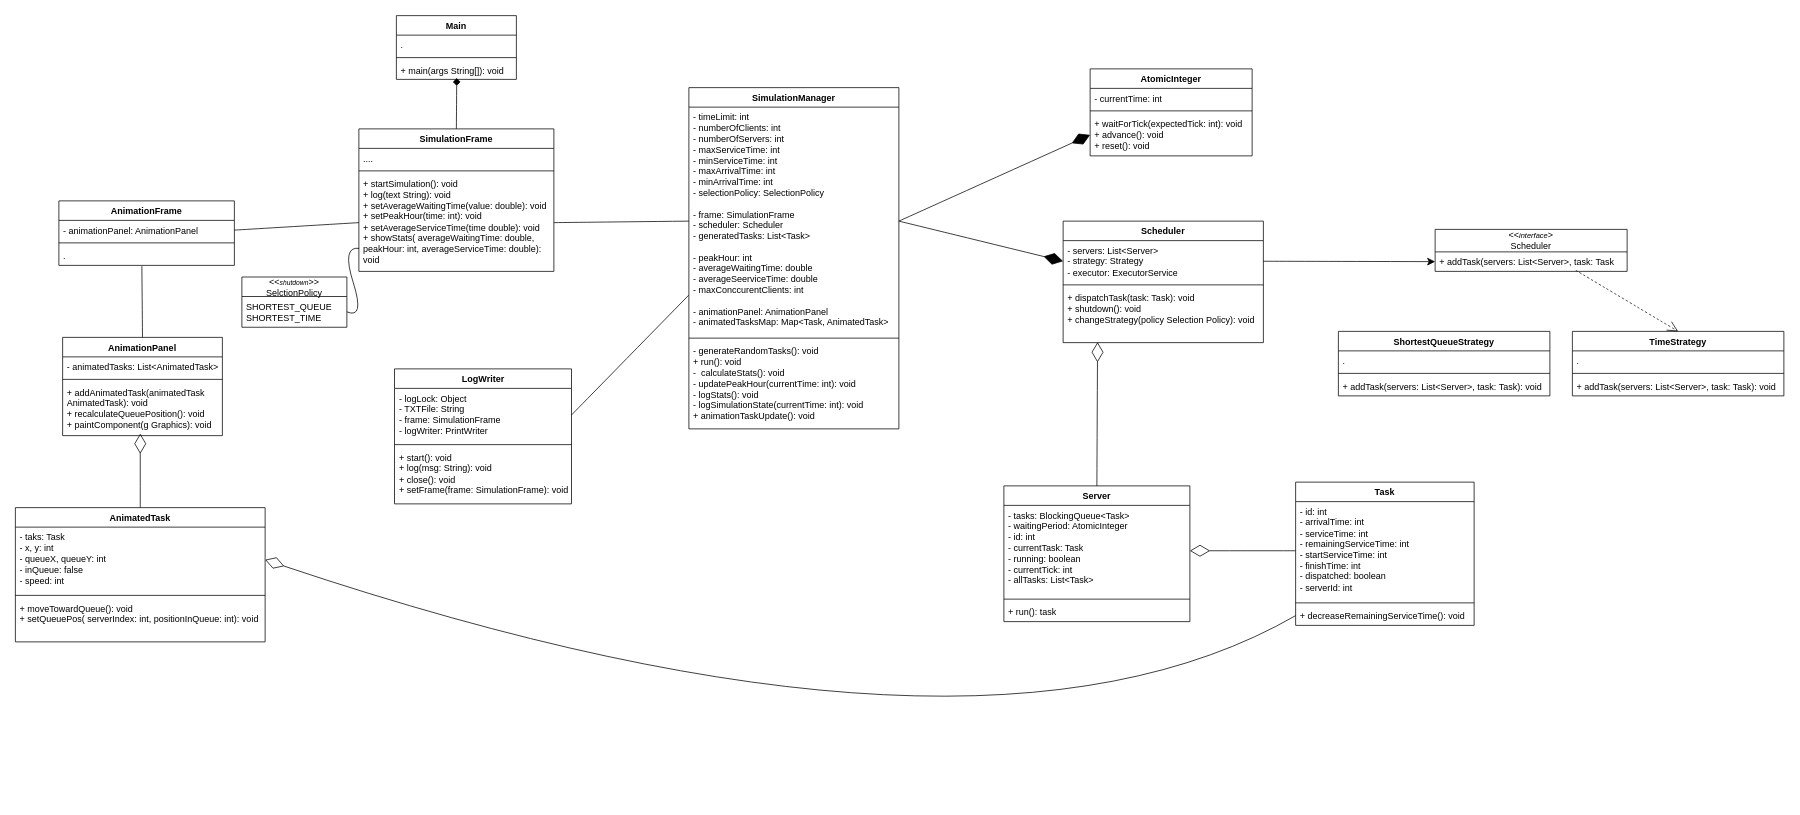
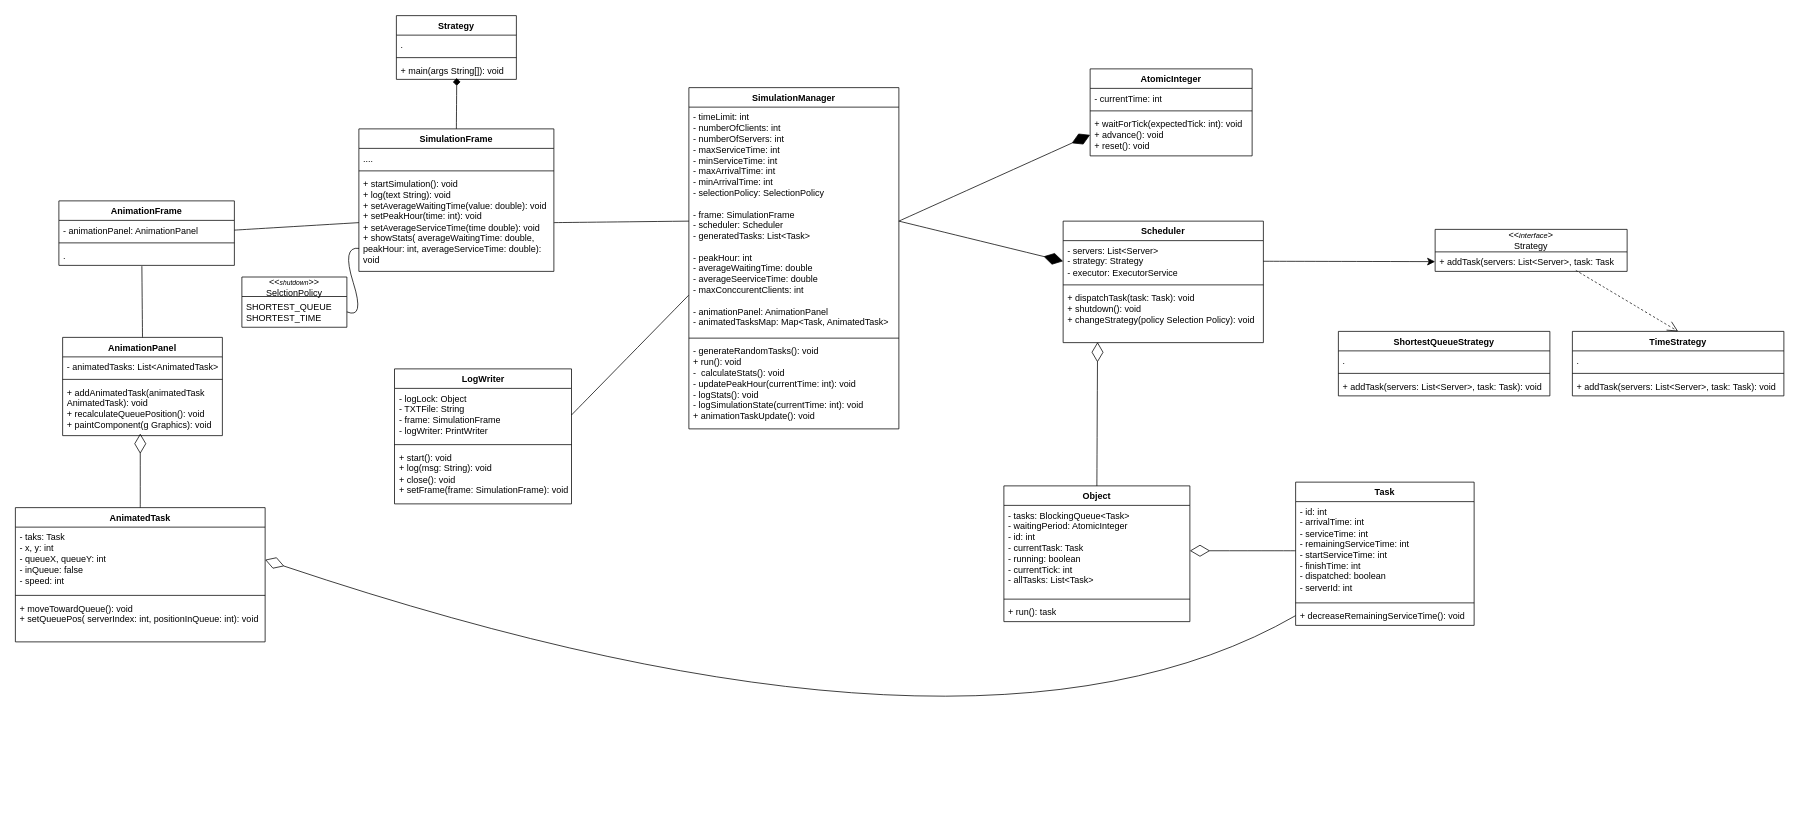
(456, 26) -> (456, 26)
(1531, 240) -> (1531, 240)
(1097, 496) -> (1097, 496)
